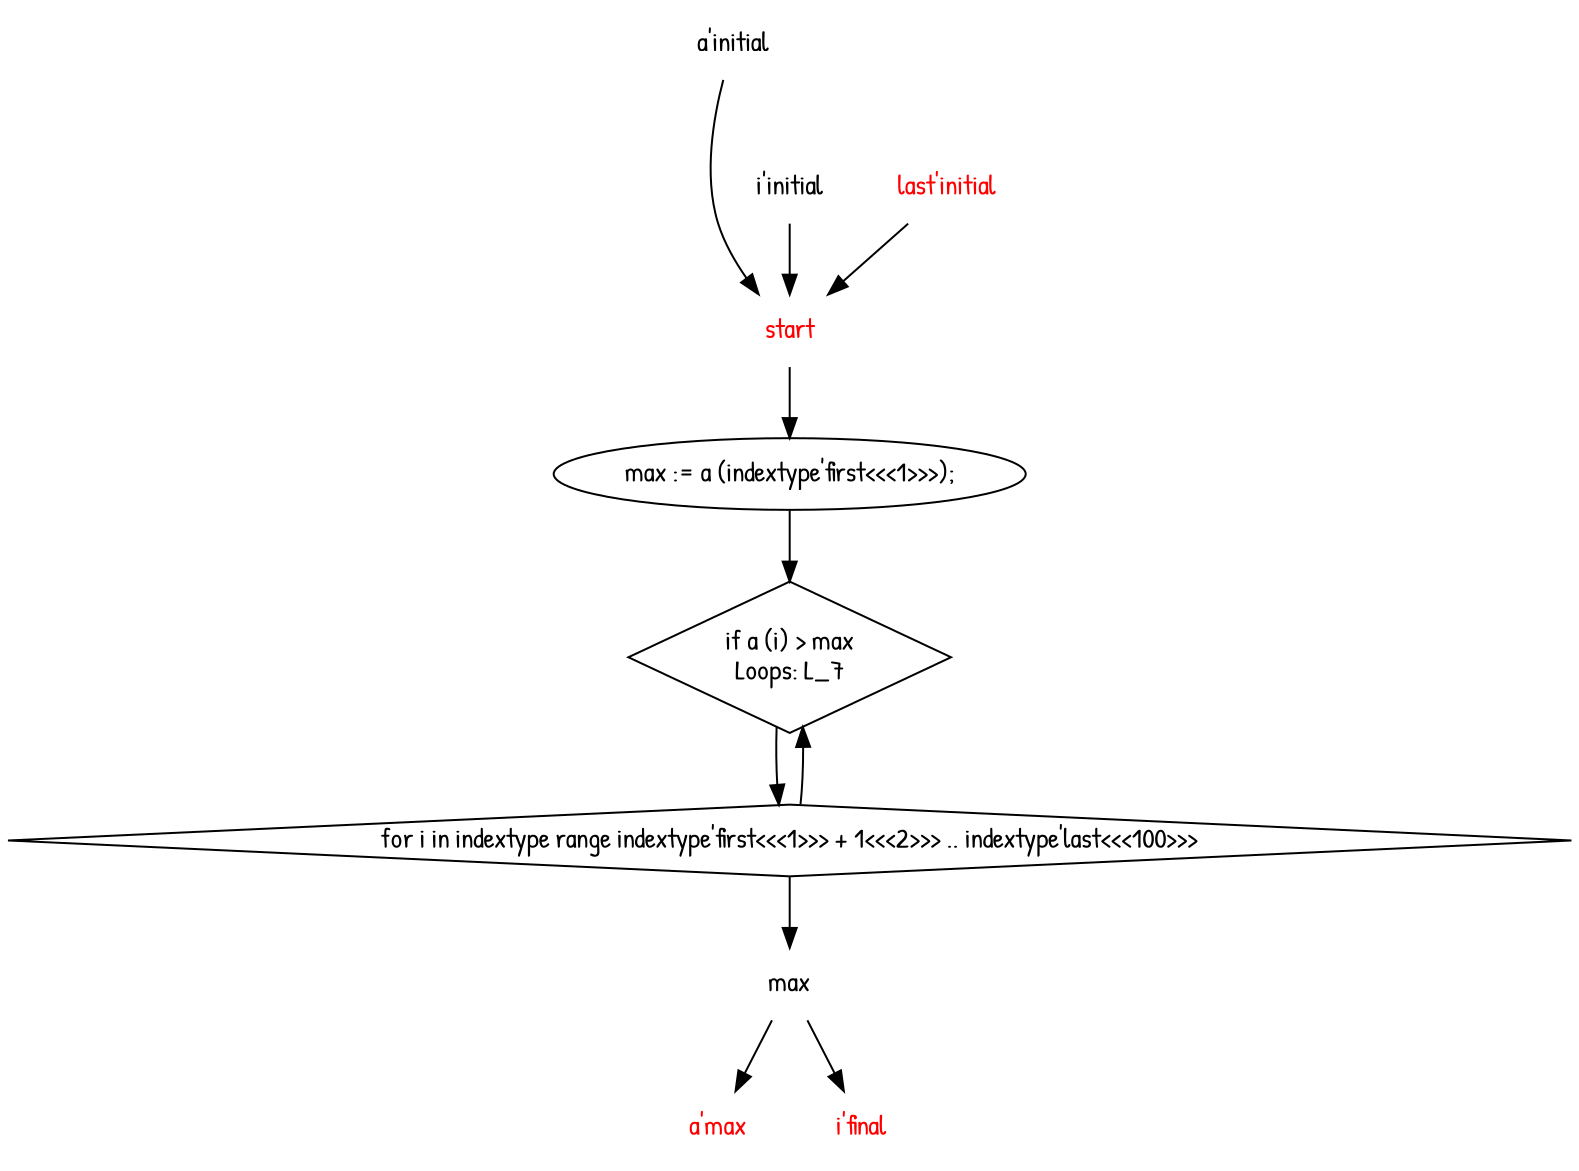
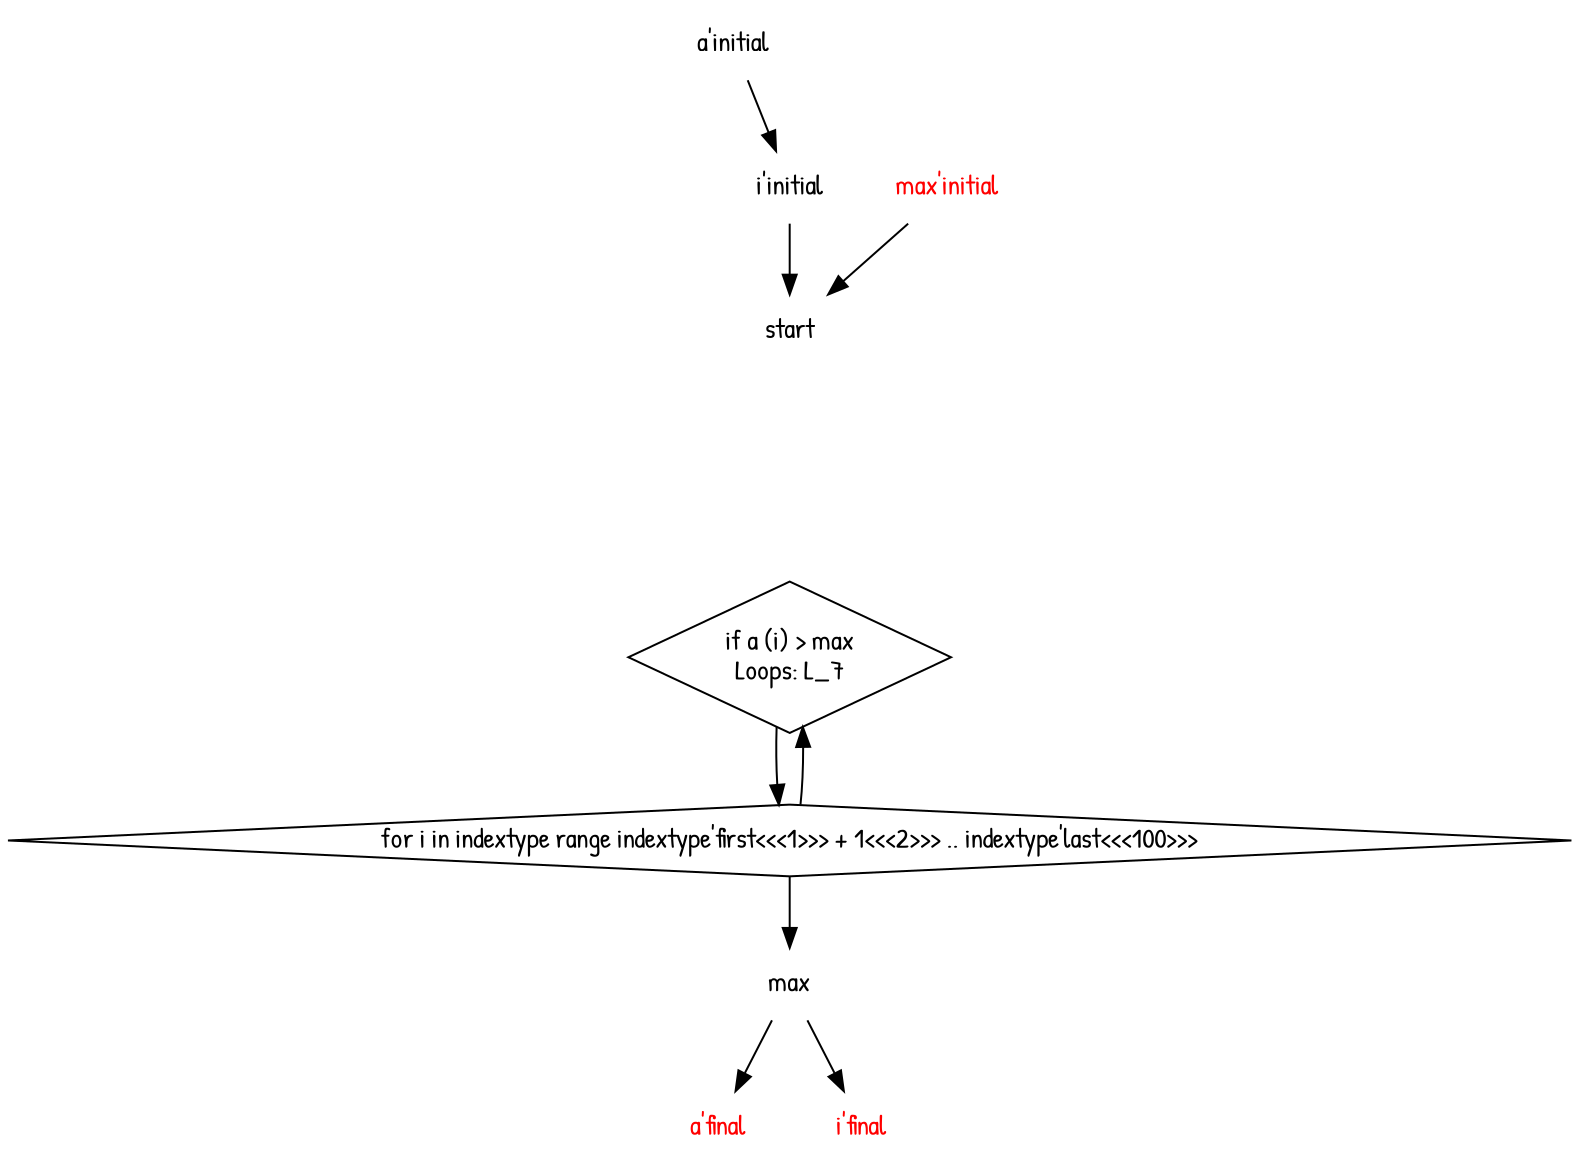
(711, 182) -> (758, 106)
(947, 187) -> (947, 187)
(790, 331) -> (790, 331)
(790, 474) -> none
(718, 1127) -> (718, 1127)
